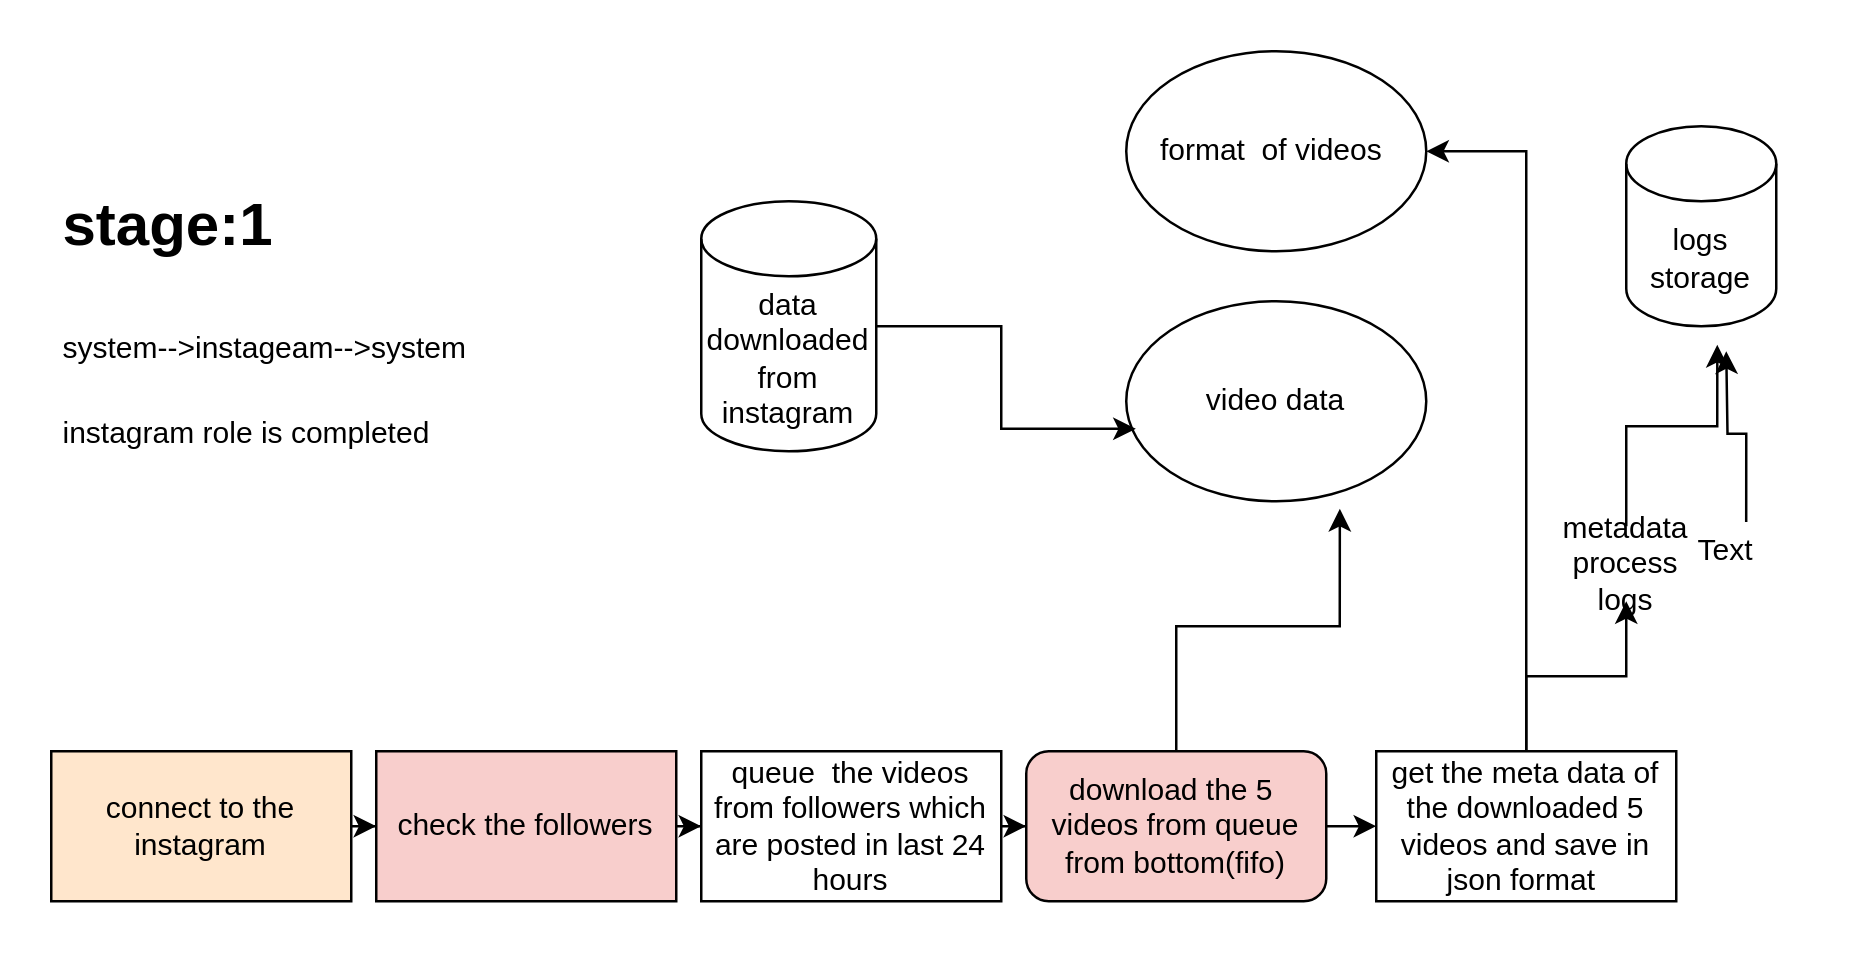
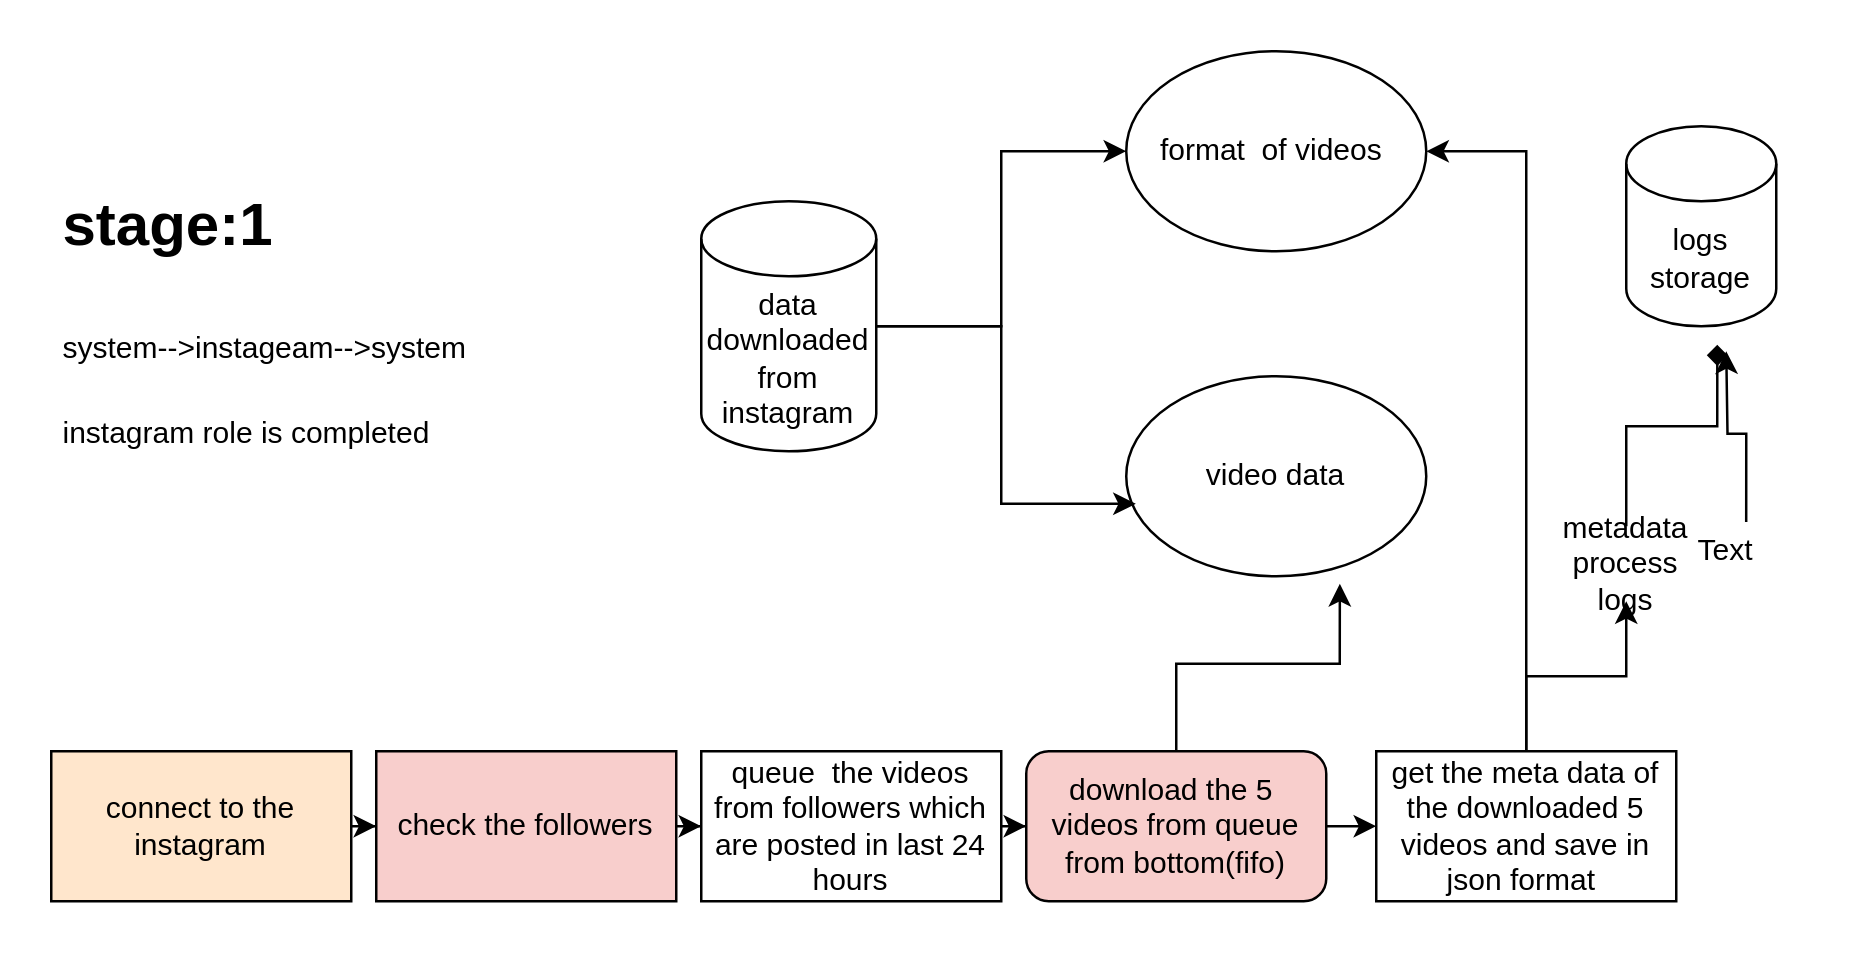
none -> (1001, 182)
(1717, 363) -> (1717, 365)
(1276, 401) -> (1276, 476)
